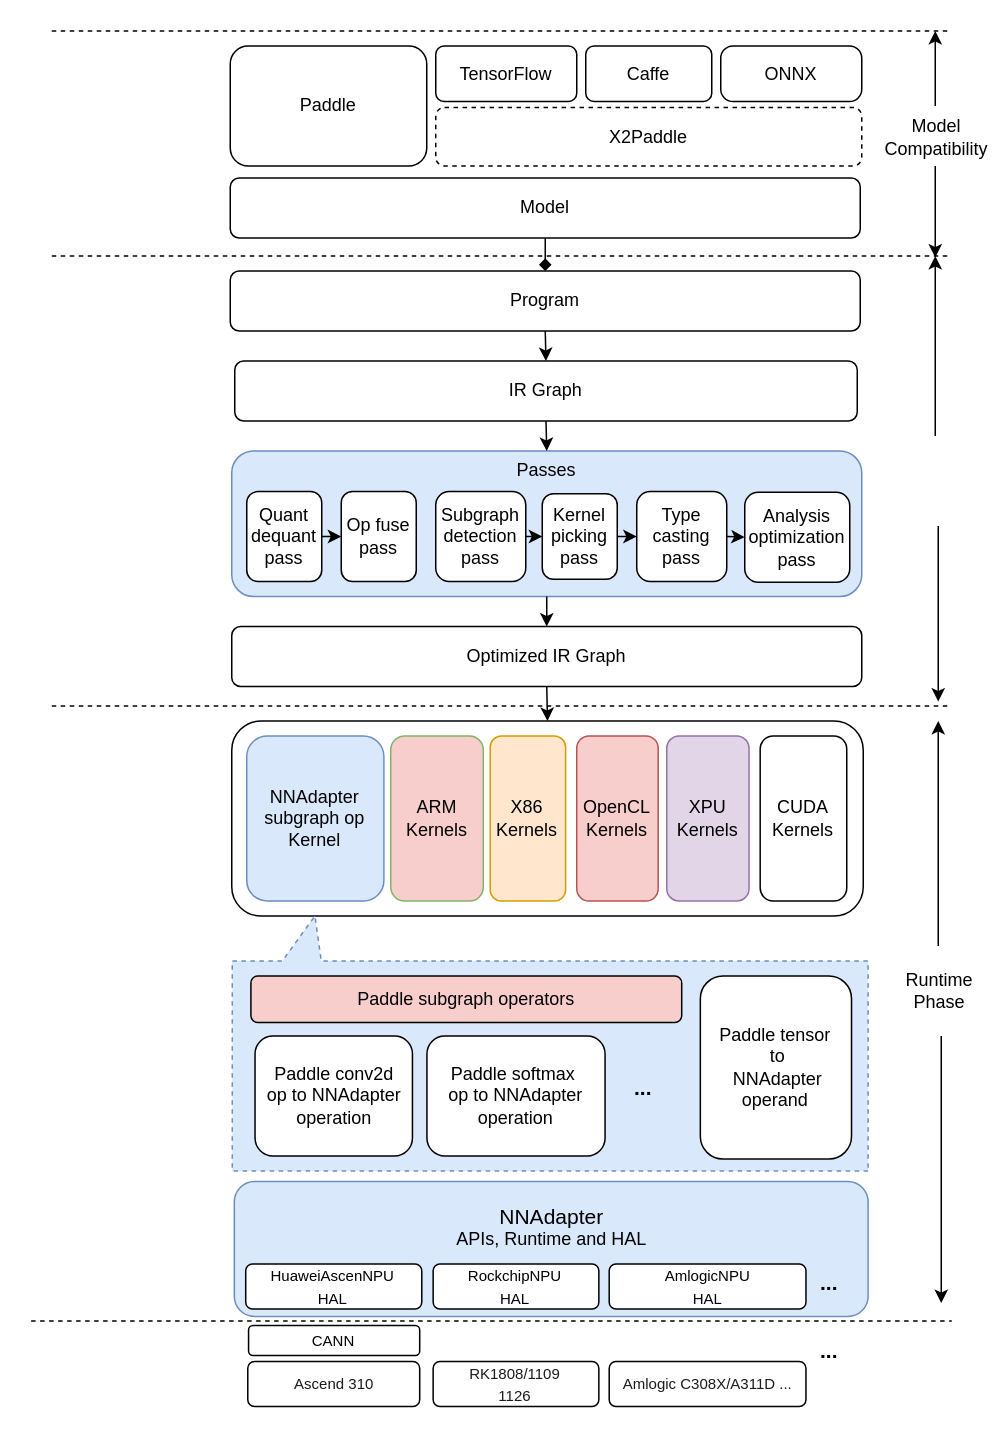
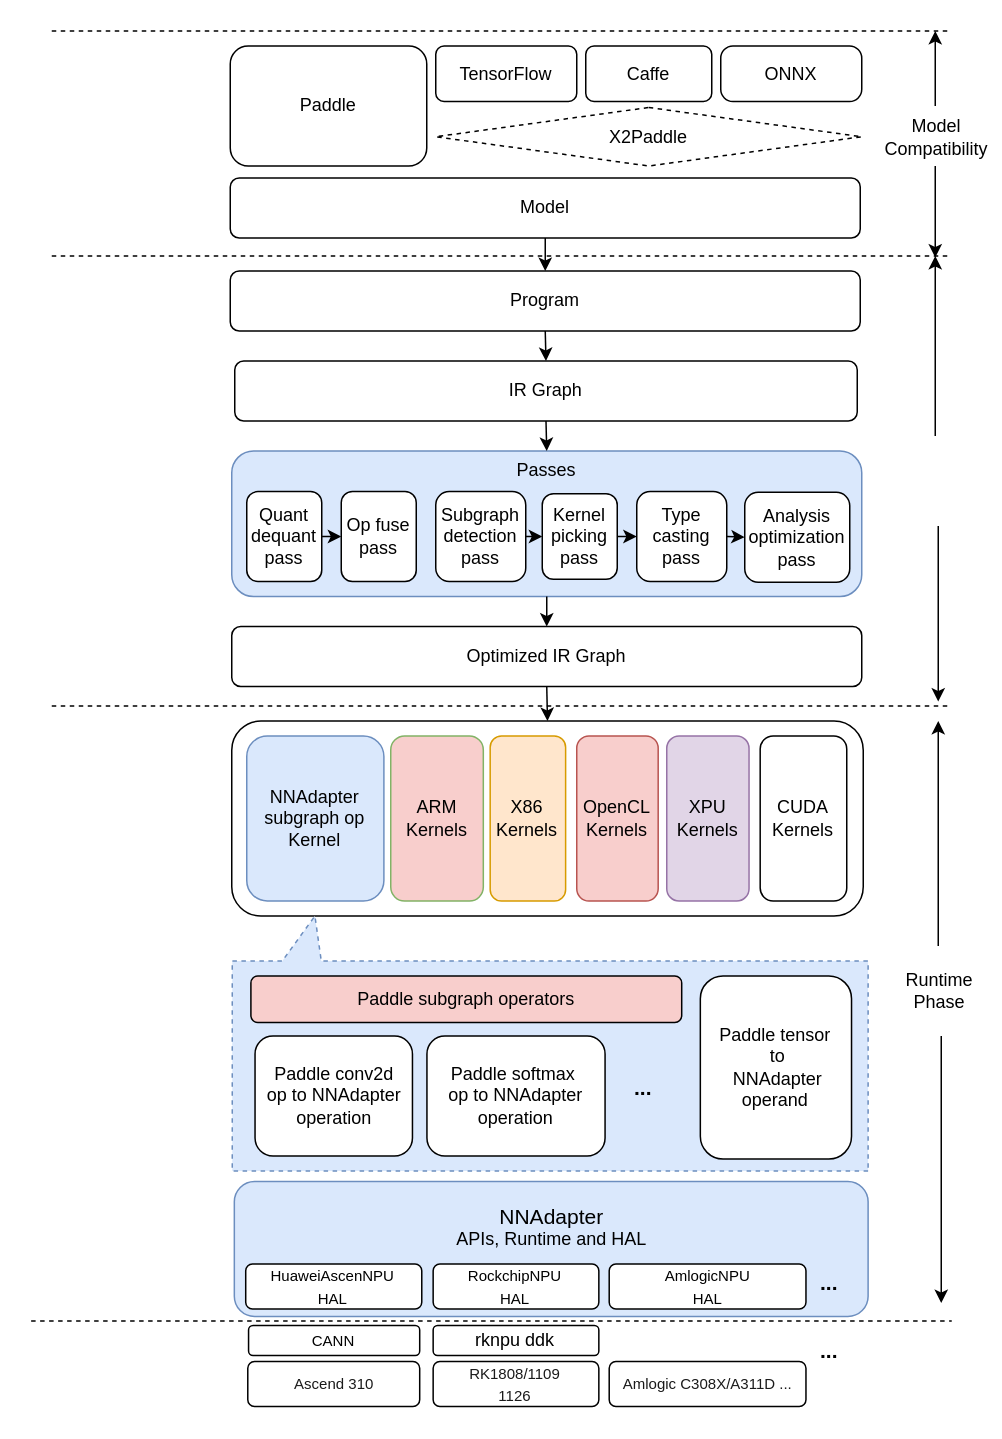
(649, 137) -> (649, 137)
(545, 258) -> (545, 259)
none -> (516, 1340)
